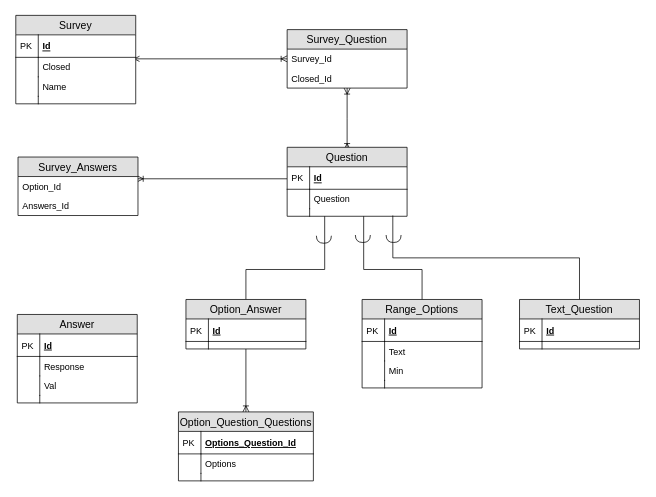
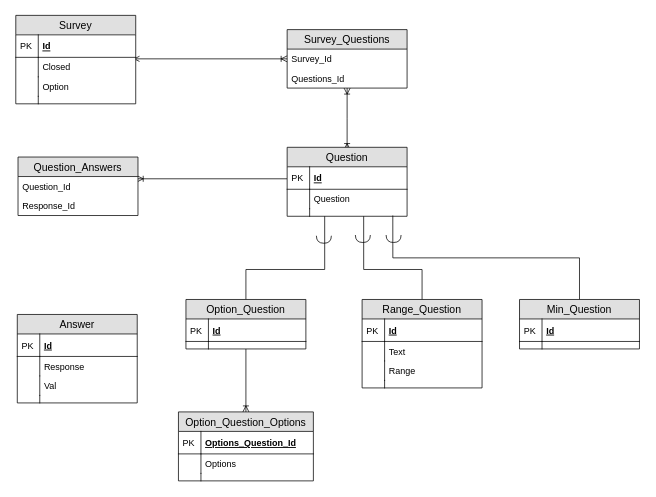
(347, 40) -> (347, 40)
(313, 79) -> (320, 79)
(52, 87) -> (56, 87)
(77, 168) -> (77, 168)
(43, 187) -> (48, 187)
(47, 206) -> (49, 206)
(245, 310) -> (245, 310)
(422, 310) -> (422, 310)
(579, 310) -> (579, 310)
(395, 371) -> (401, 371)
(245, 423) -> (245, 423)
